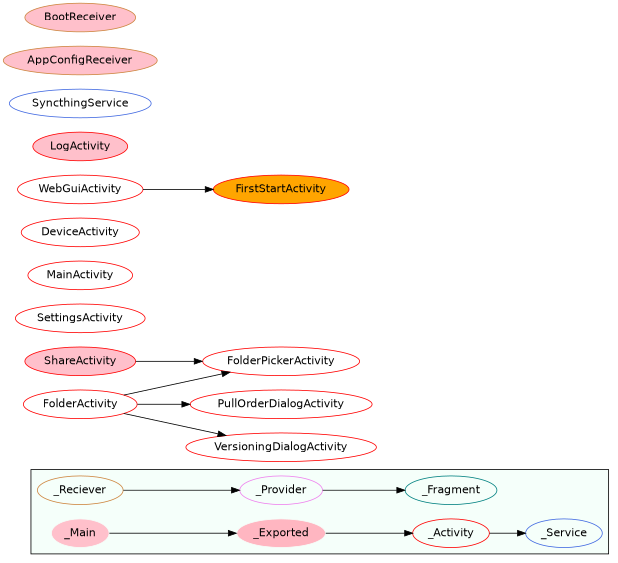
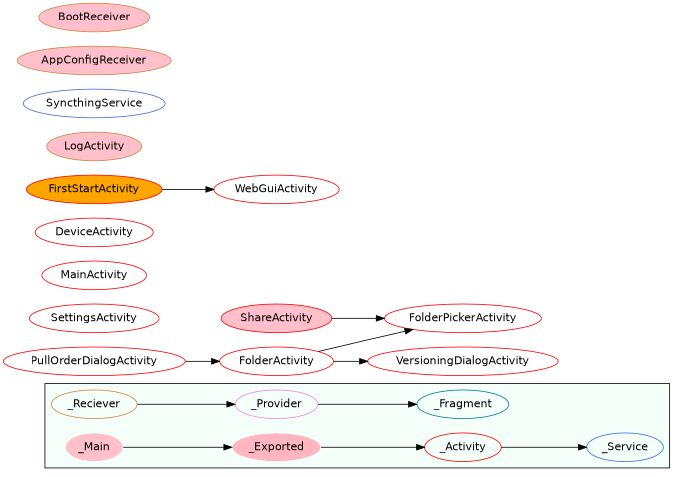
(80, 146) -> (94, 146)
(174, 189) -> (184, 189)
(160, 404) -> (198, 361)
